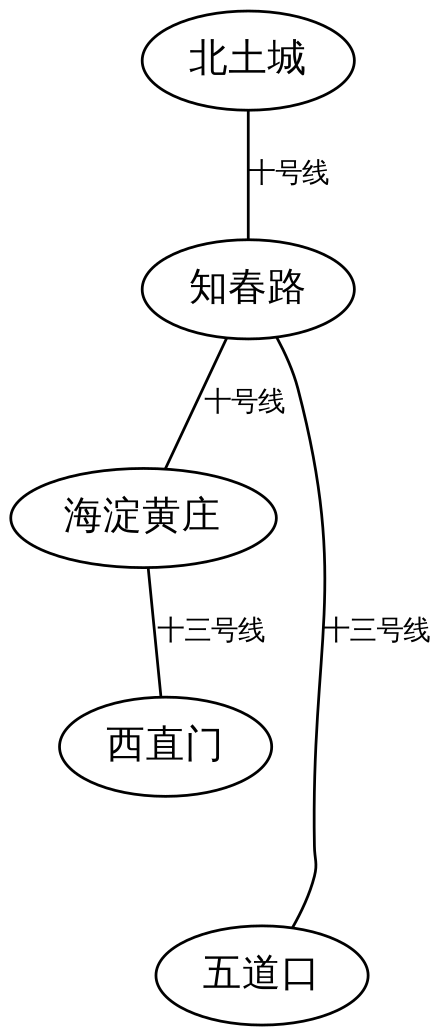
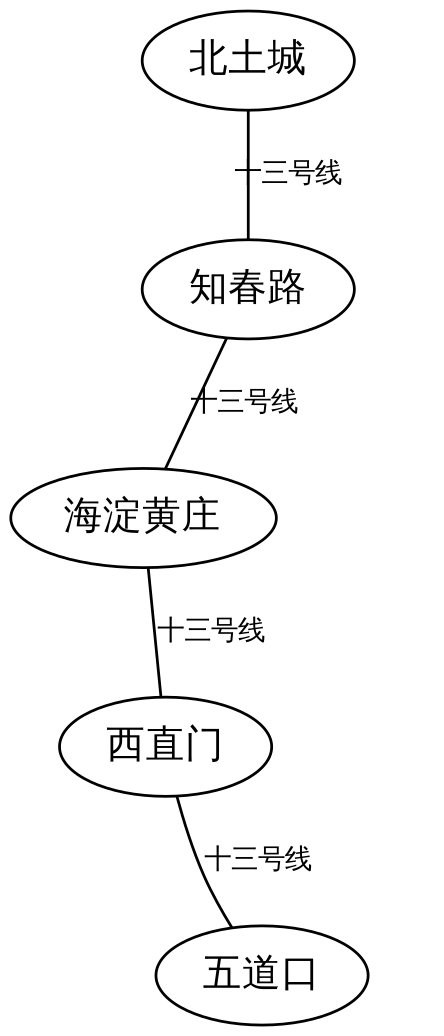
(290, 175) -> (290, 175)
(246, 404) -> (246, 404)
(323, 632) -> (199, 864)
